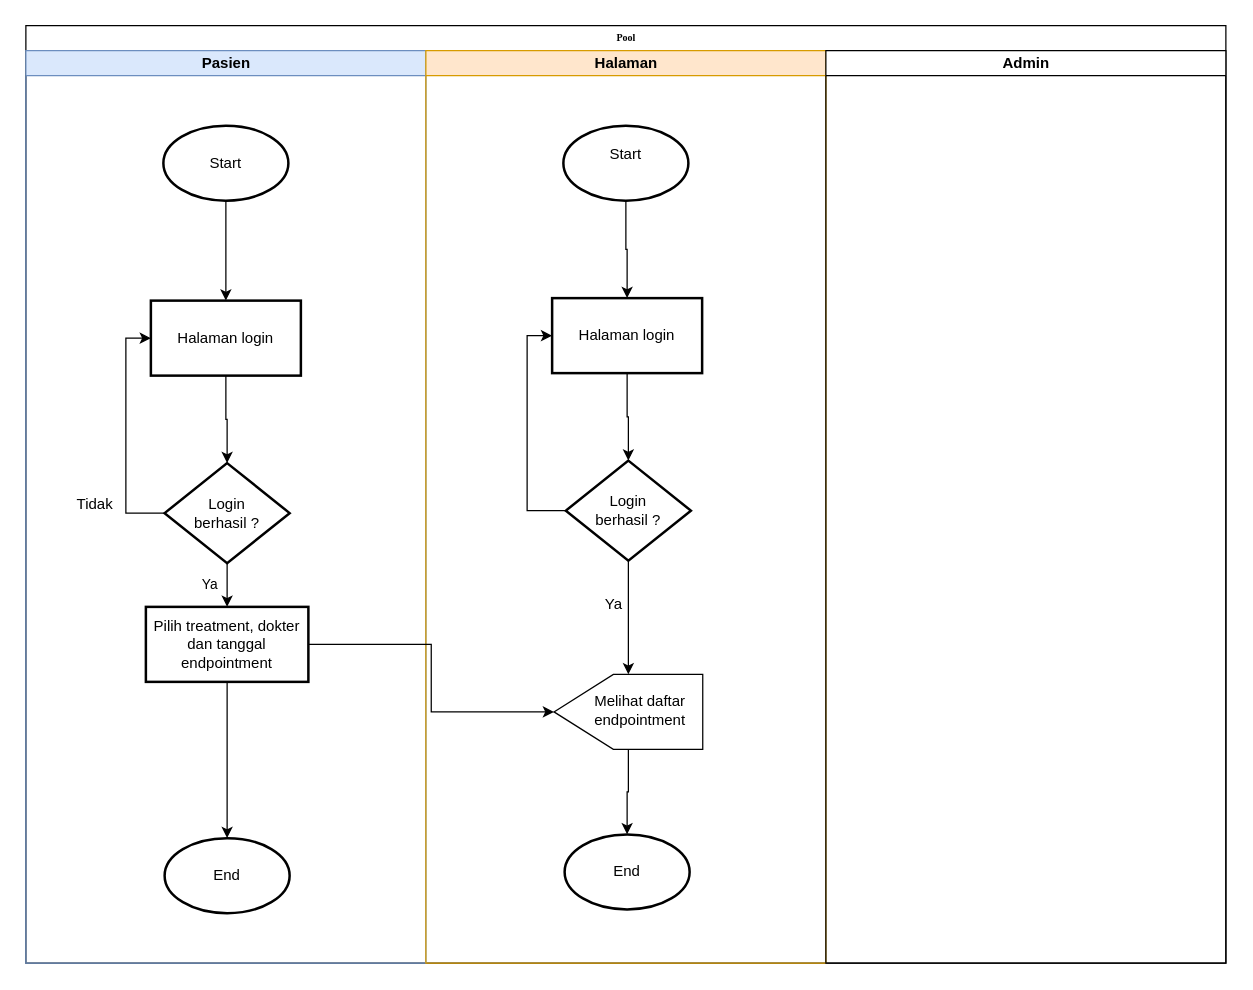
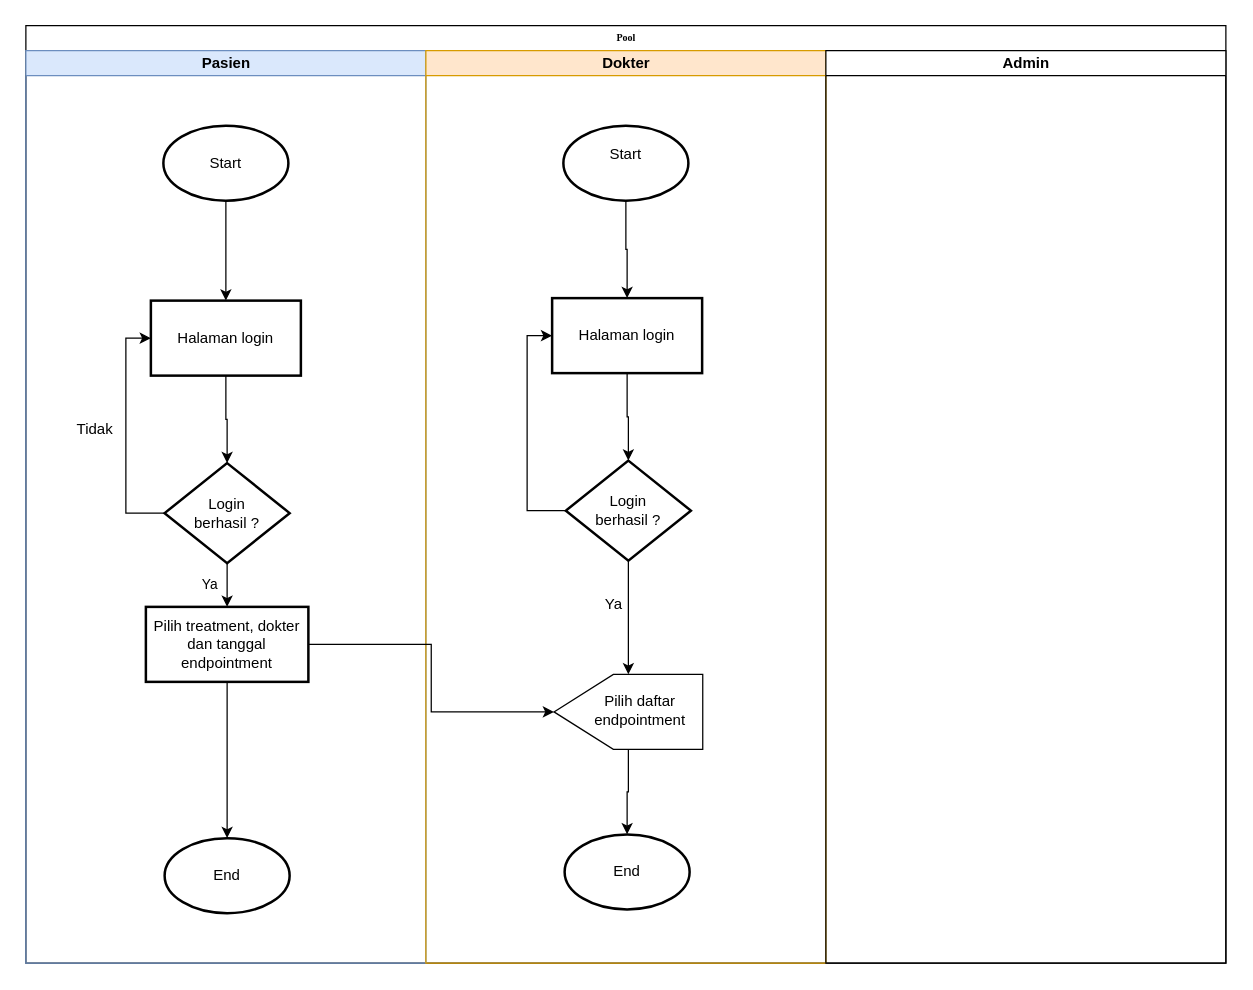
(626, 63) -> (626, 63)
(94, 504) -> (94, 429)
(640, 711) -> (640, 711)
